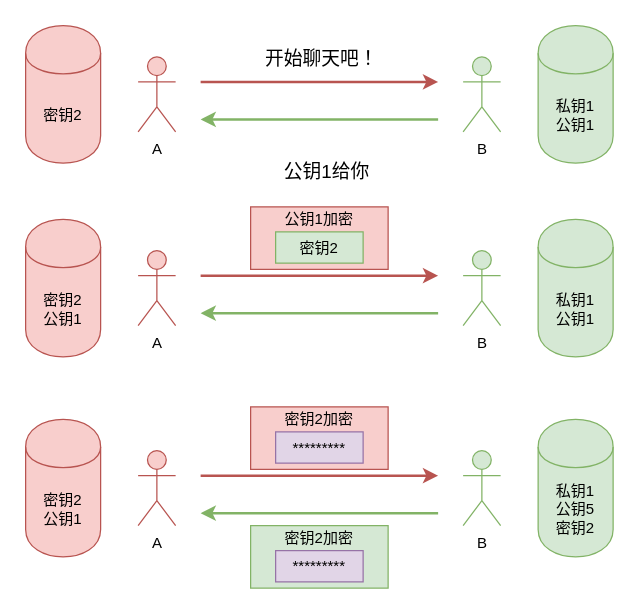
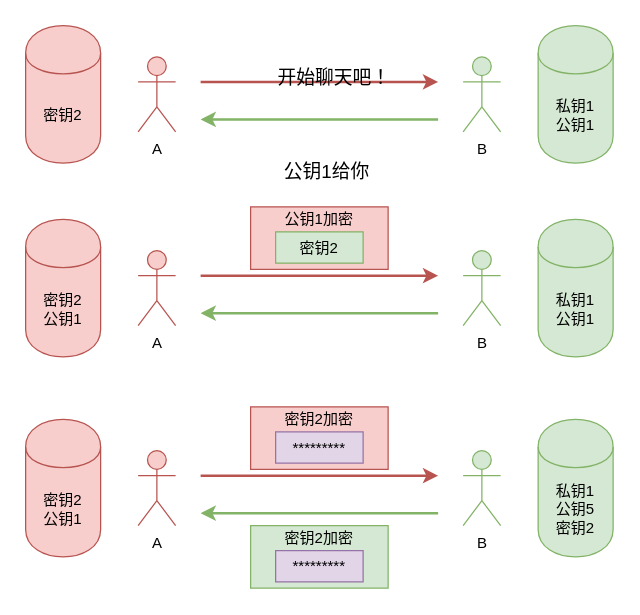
(332, 57) -> (344, 76)
